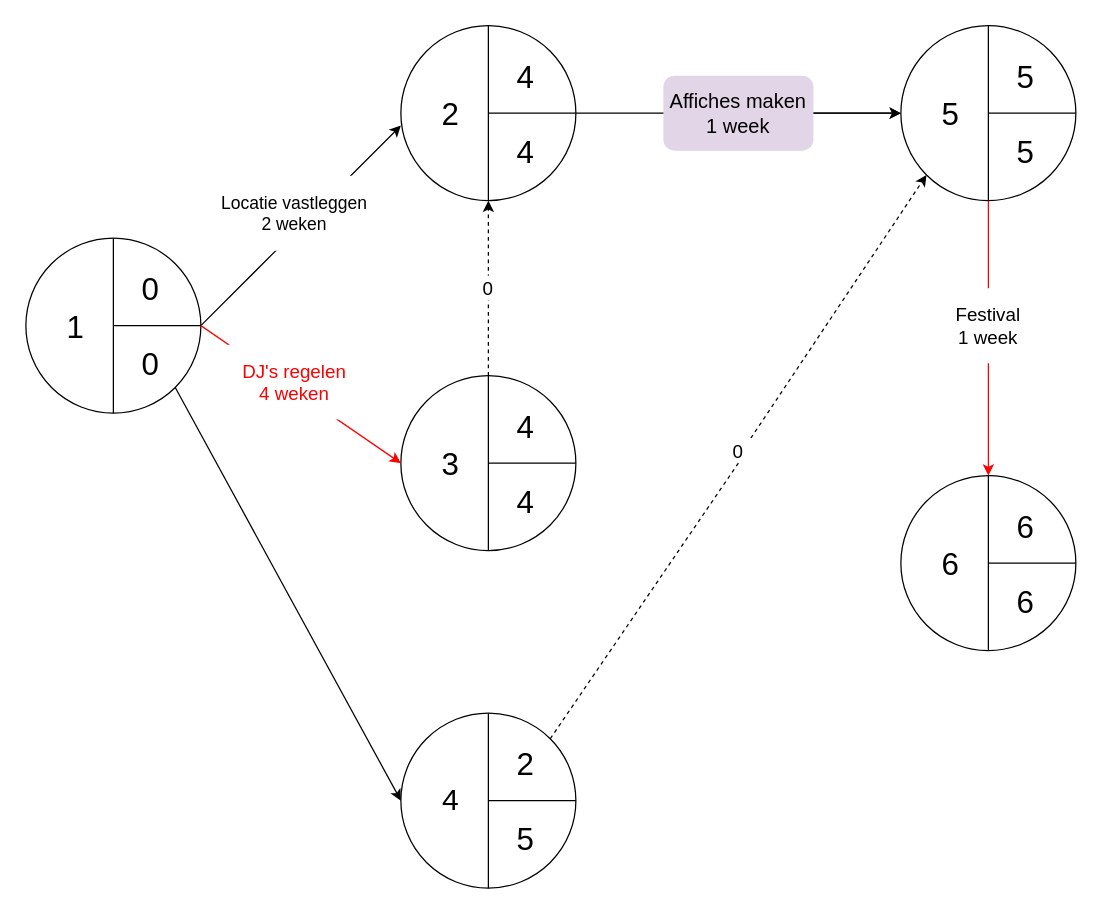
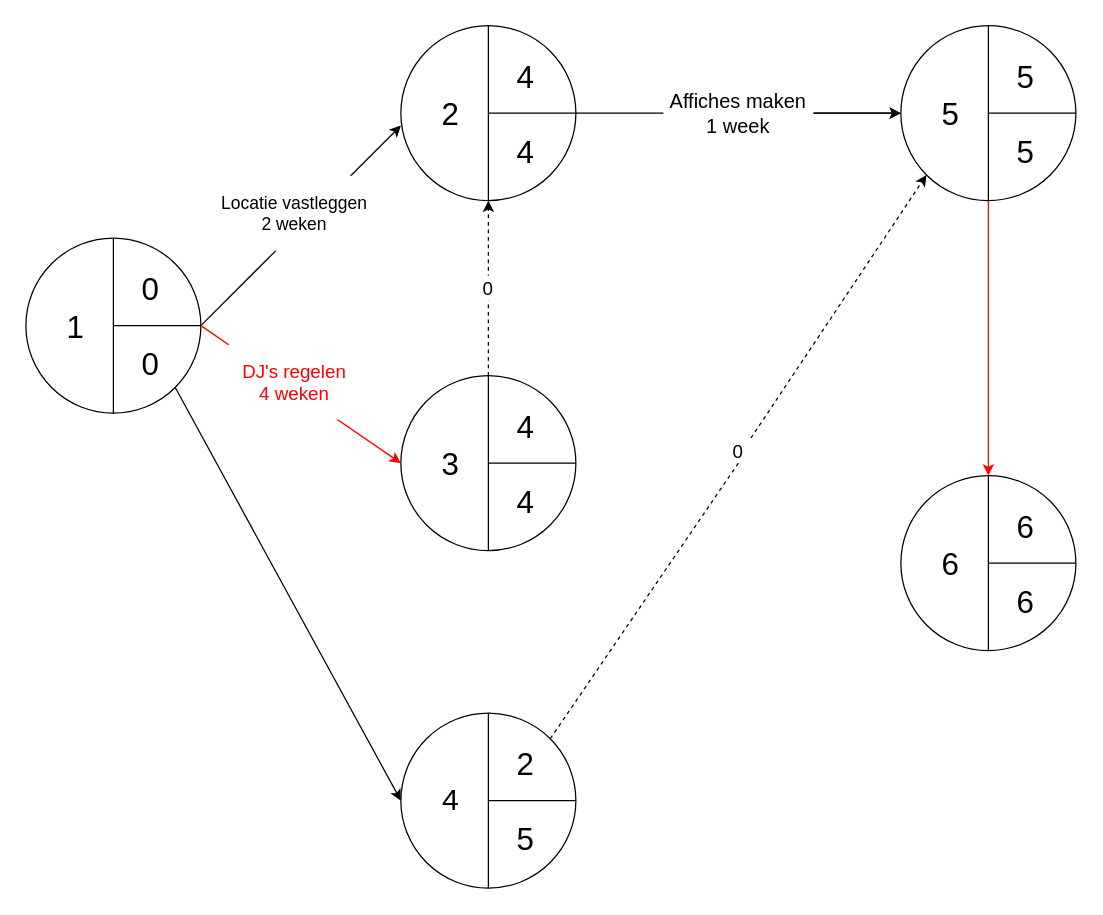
(738, 113) -> (738, 113)
(988, 326) -> none
